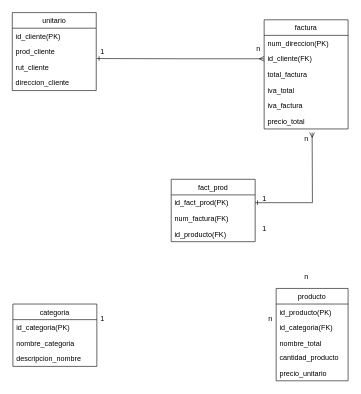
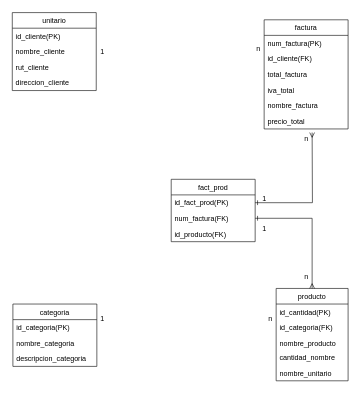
(300, 43) -> (298, 43)
(38, 52) -> (42, 52)
(181, 59) -> none
(289, 106) -> (296, 106)
none -> (285, 218)
(309, 312) -> (308, 312)
(303, 343) -> (310, 343)
(313, 358) -> (309, 358)
(51, 359) -> (56, 359)
(307, 373) -> (308, 373)
